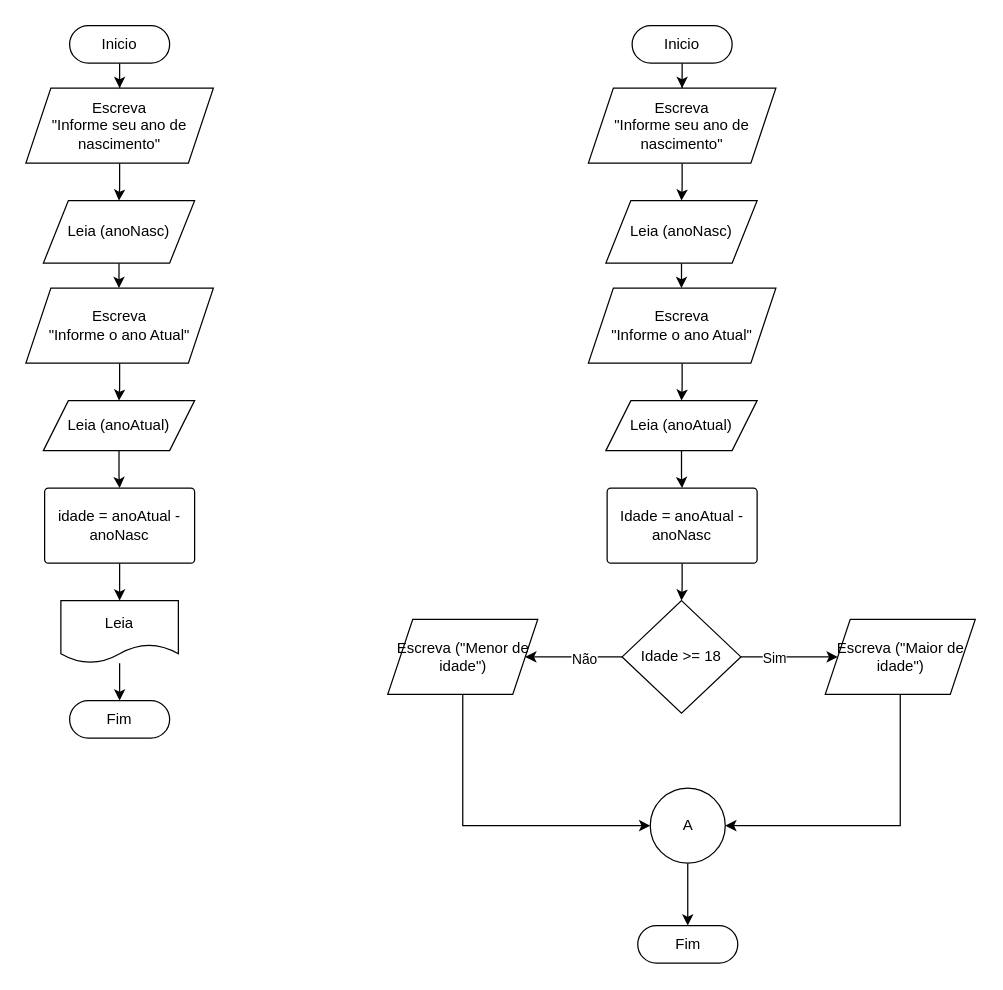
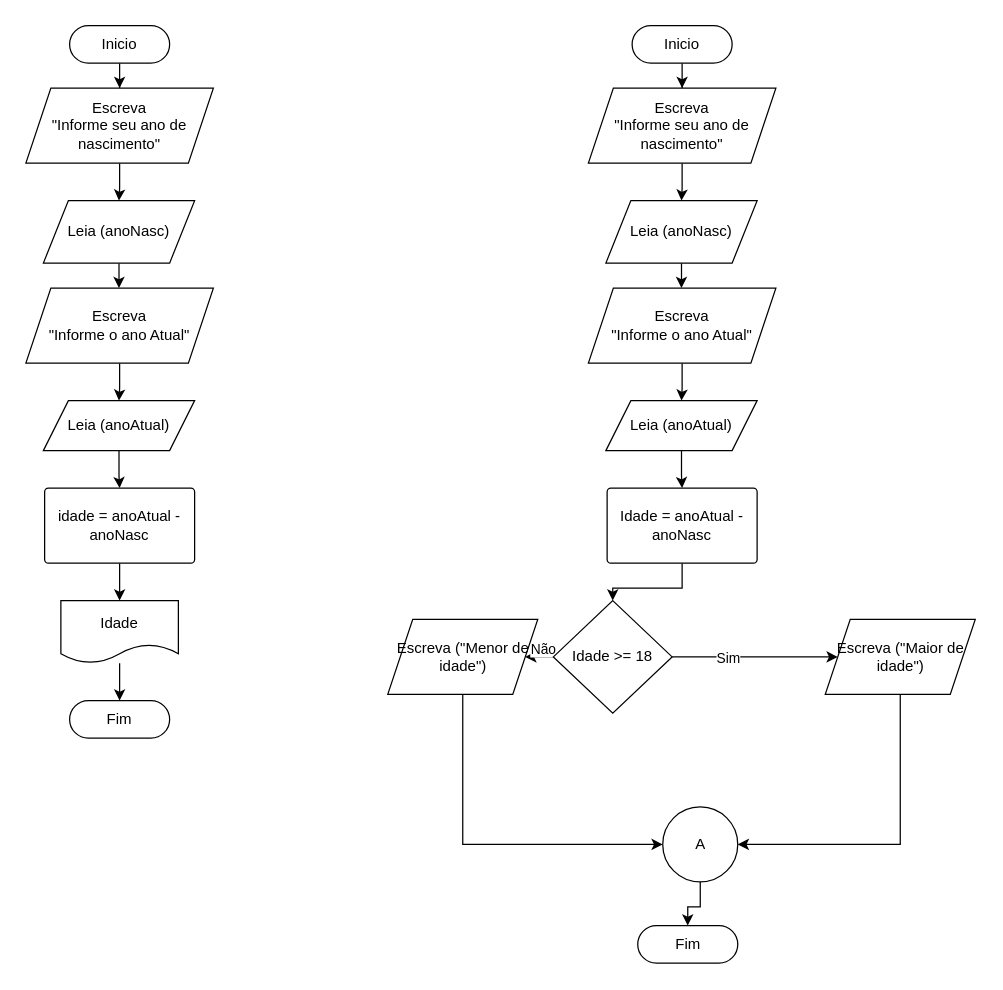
(119, 623) -> (119, 623)
(681, 657) -> (613, 657)
(688, 826) -> (700, 844)
